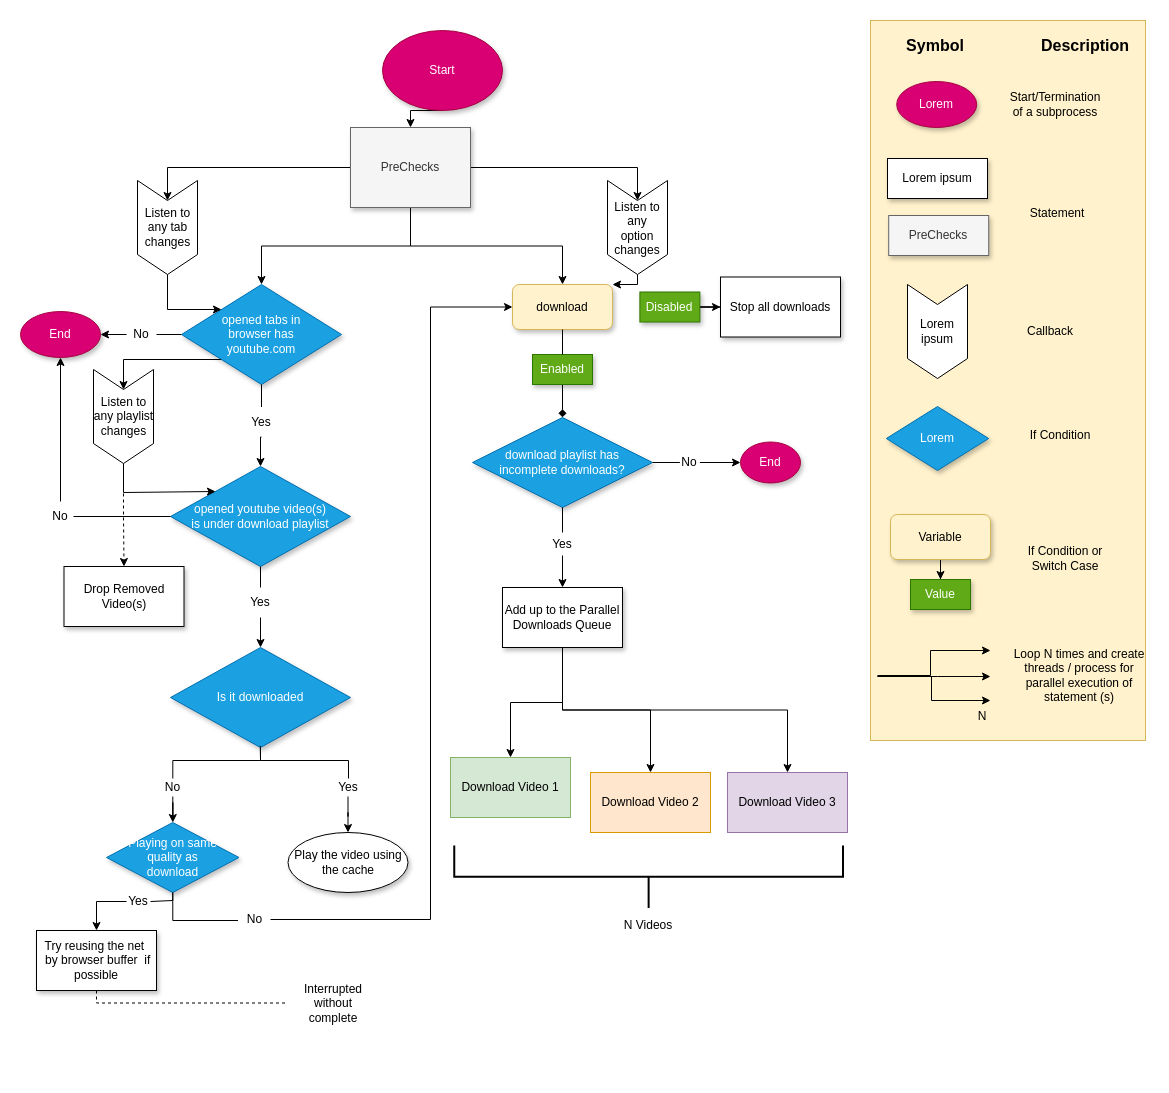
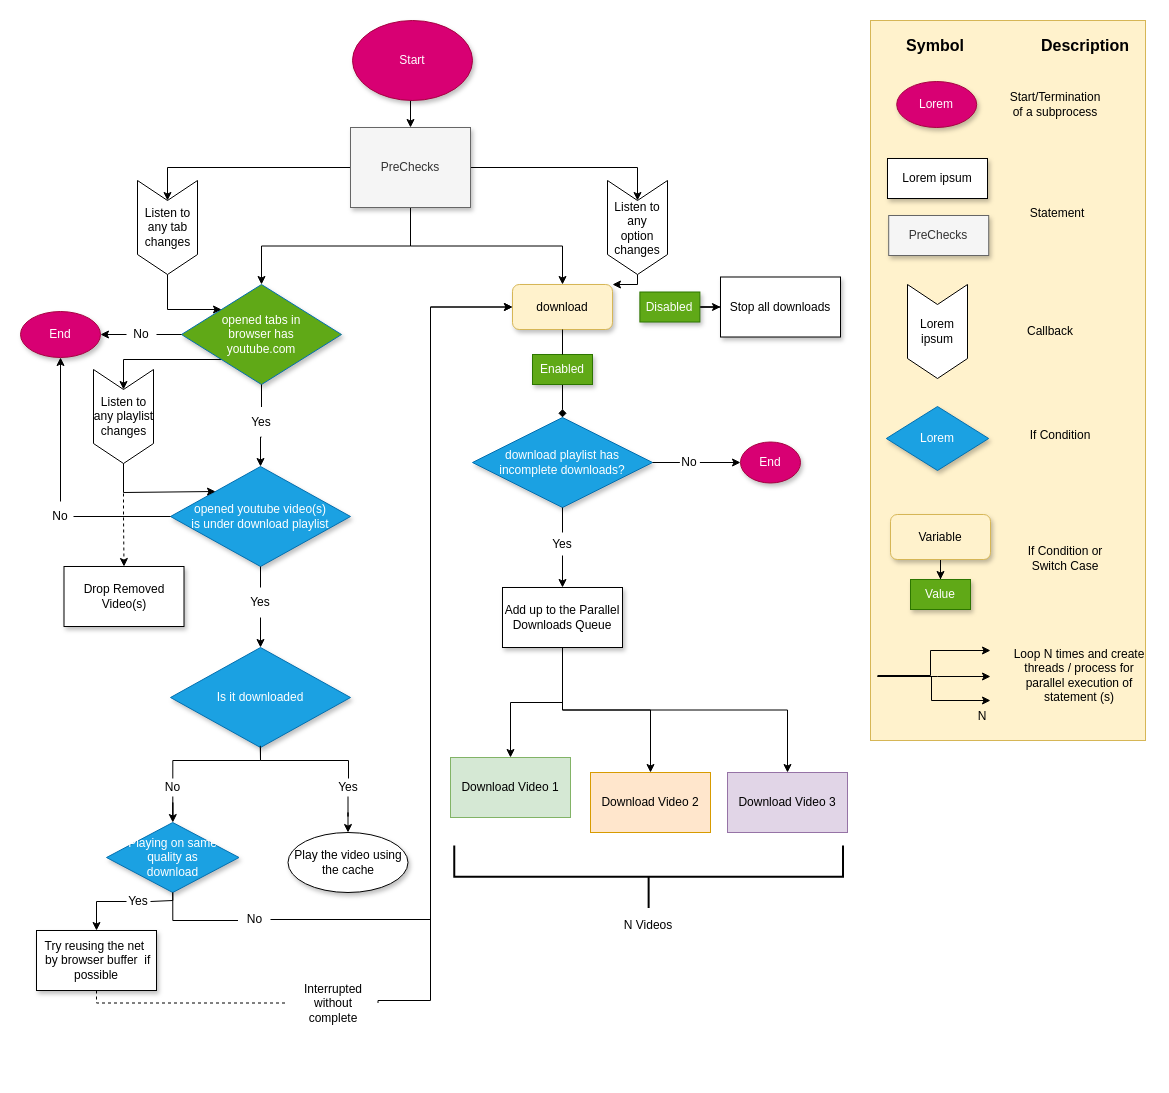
(443, 71) -> (413, 61)
(262, 335) -> (262, 335)
none -> (431, 988)
